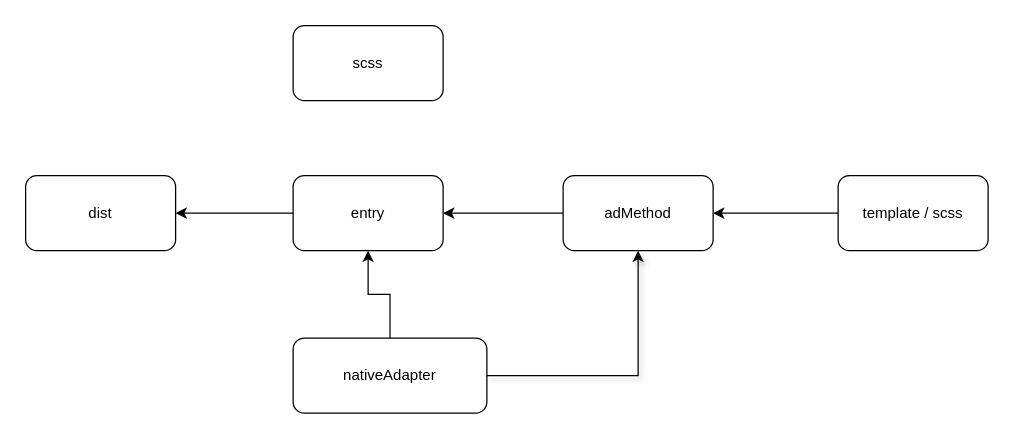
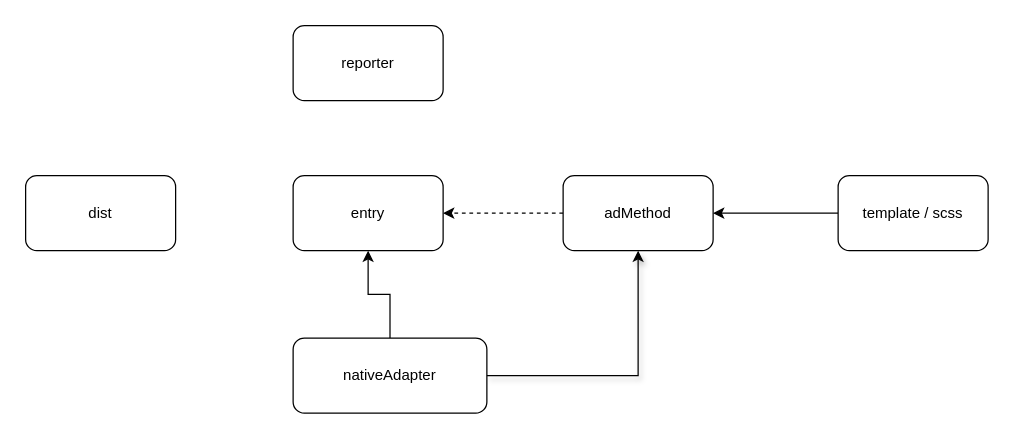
(368, 63) -> (368, 63)
(239, 213) -> none
(506, 213) -> (506, 213)
